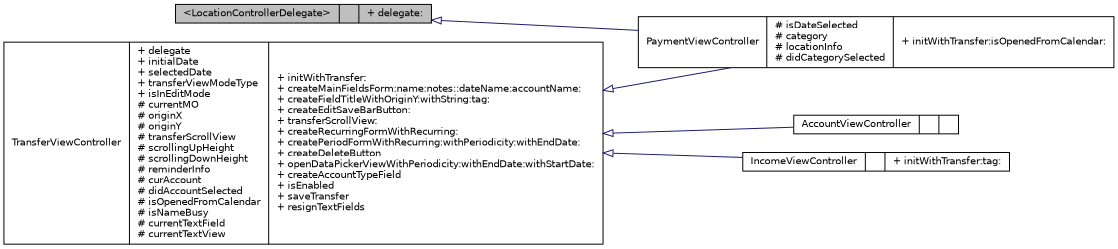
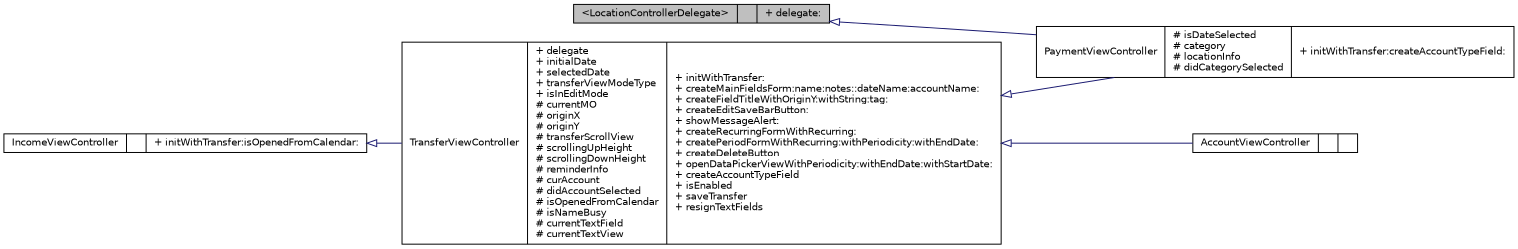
(1004, 42) -> (1403, 51)
(327, 121) -> (727, 121)
(678, 155) -> (389, 143)
(947, 161) -> (256, 143)
